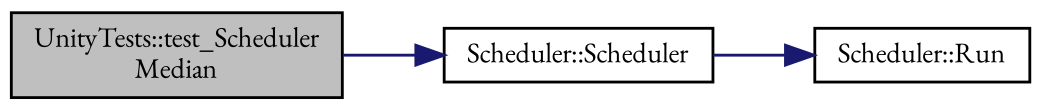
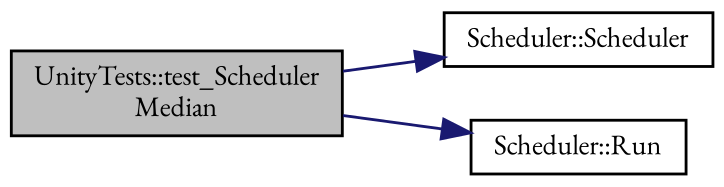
(749, 55) -> (393, 122)
